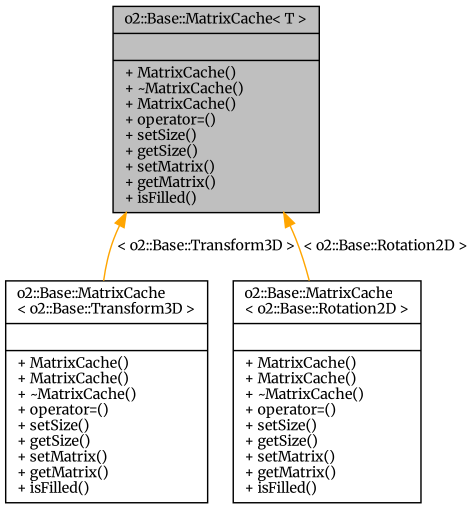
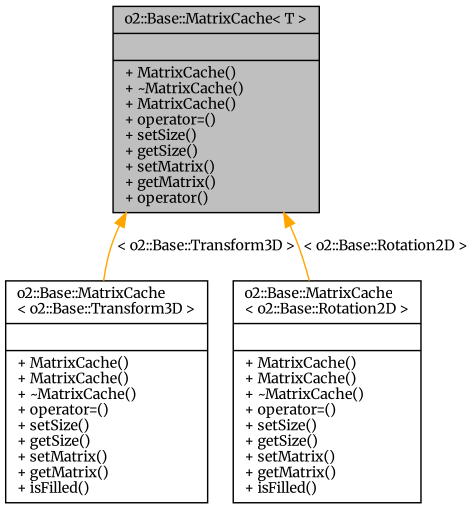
(161, 198) -> (167, 198)
